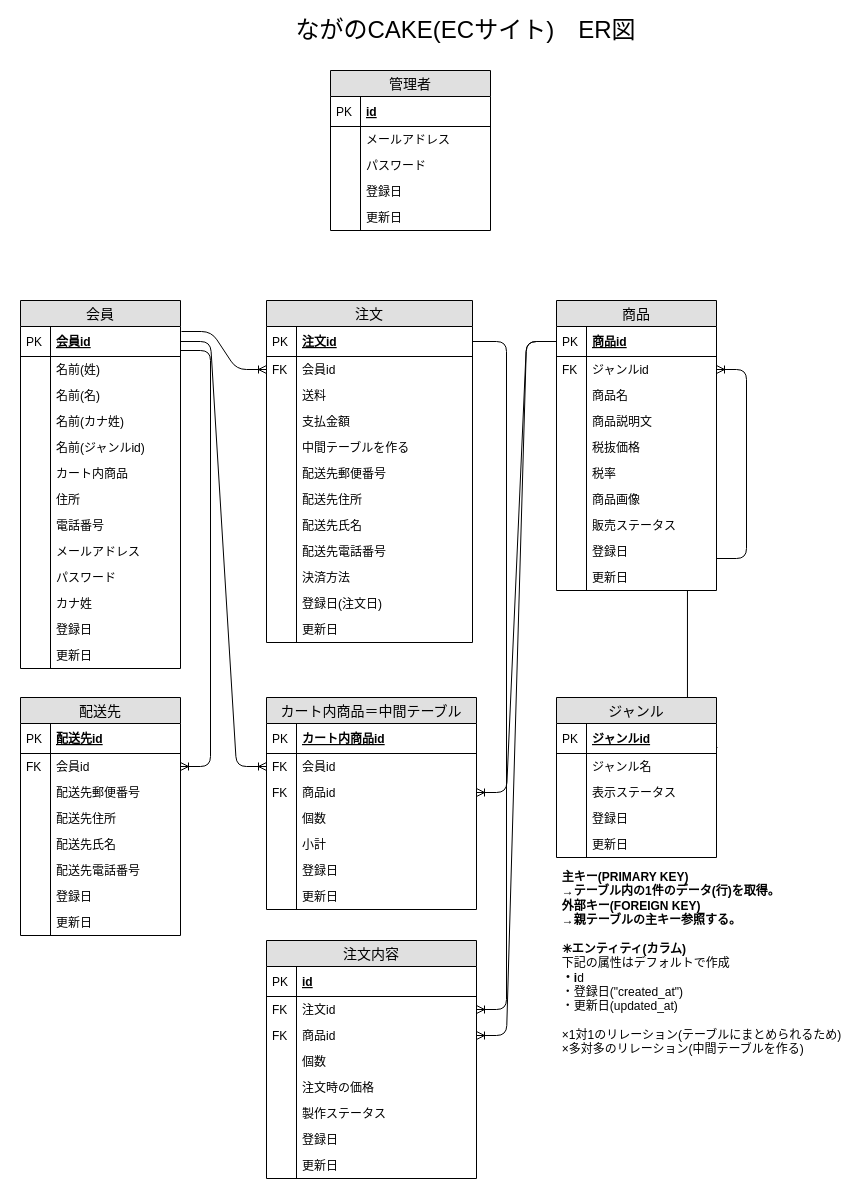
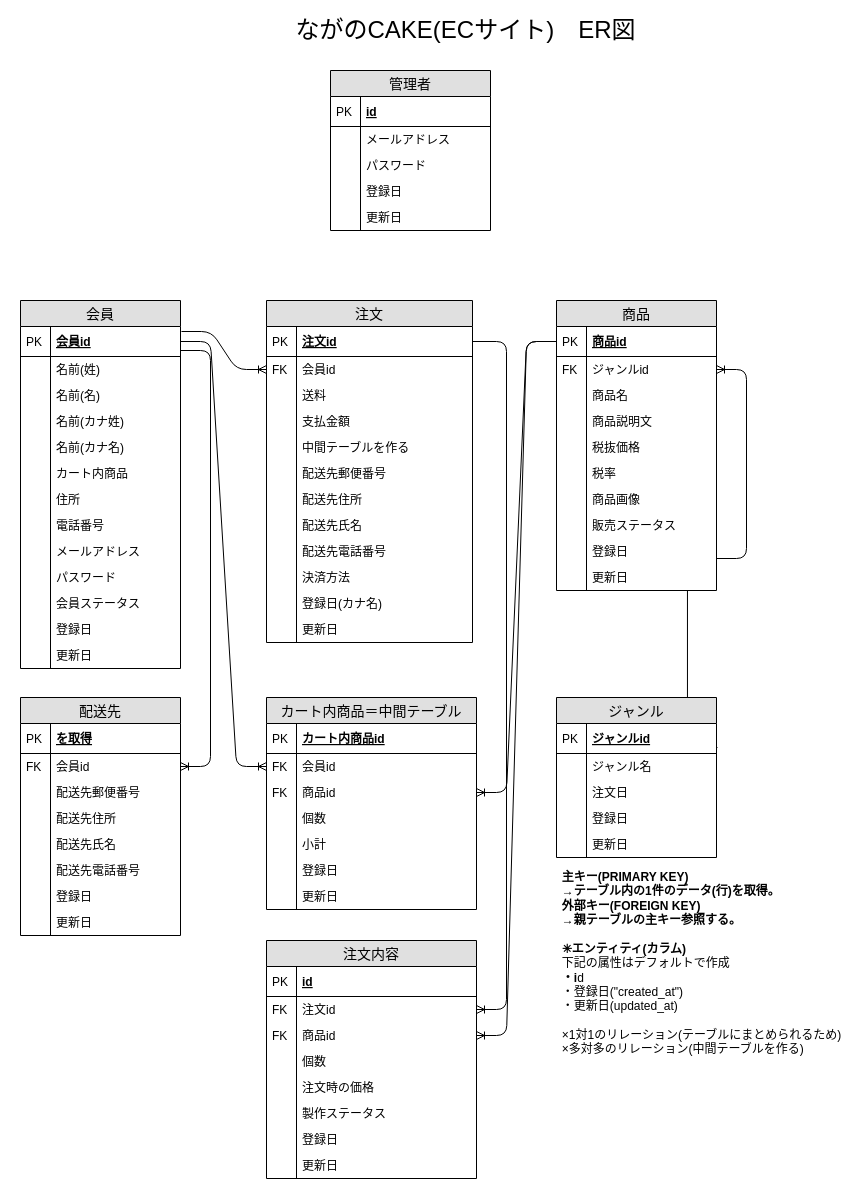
(104, 448) -> (93, 448)
(74, 604) -> (98, 604)
(345, 604) -> (345, 604)
(79, 739) -> (74, 739)
(634, 793) -> (610, 793)
